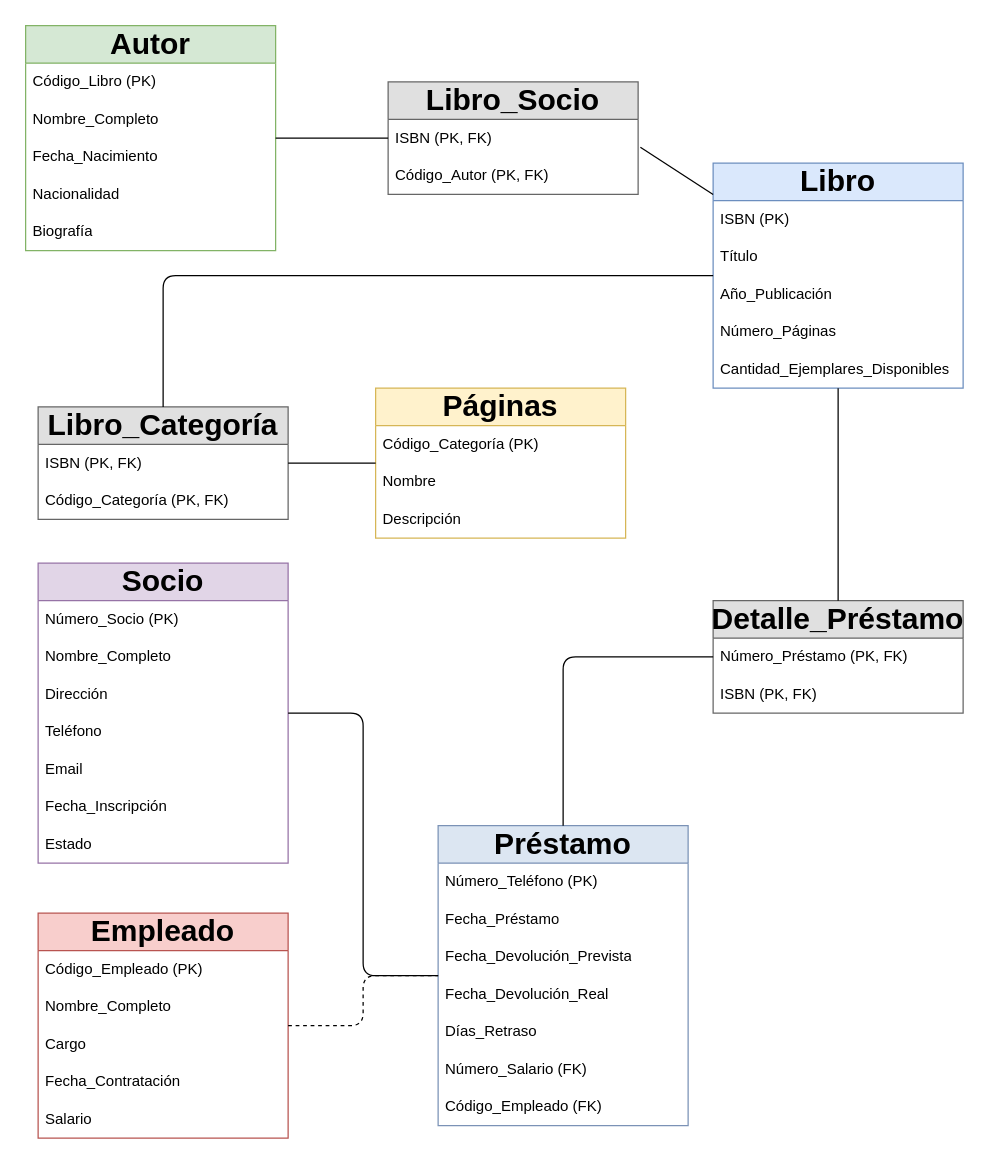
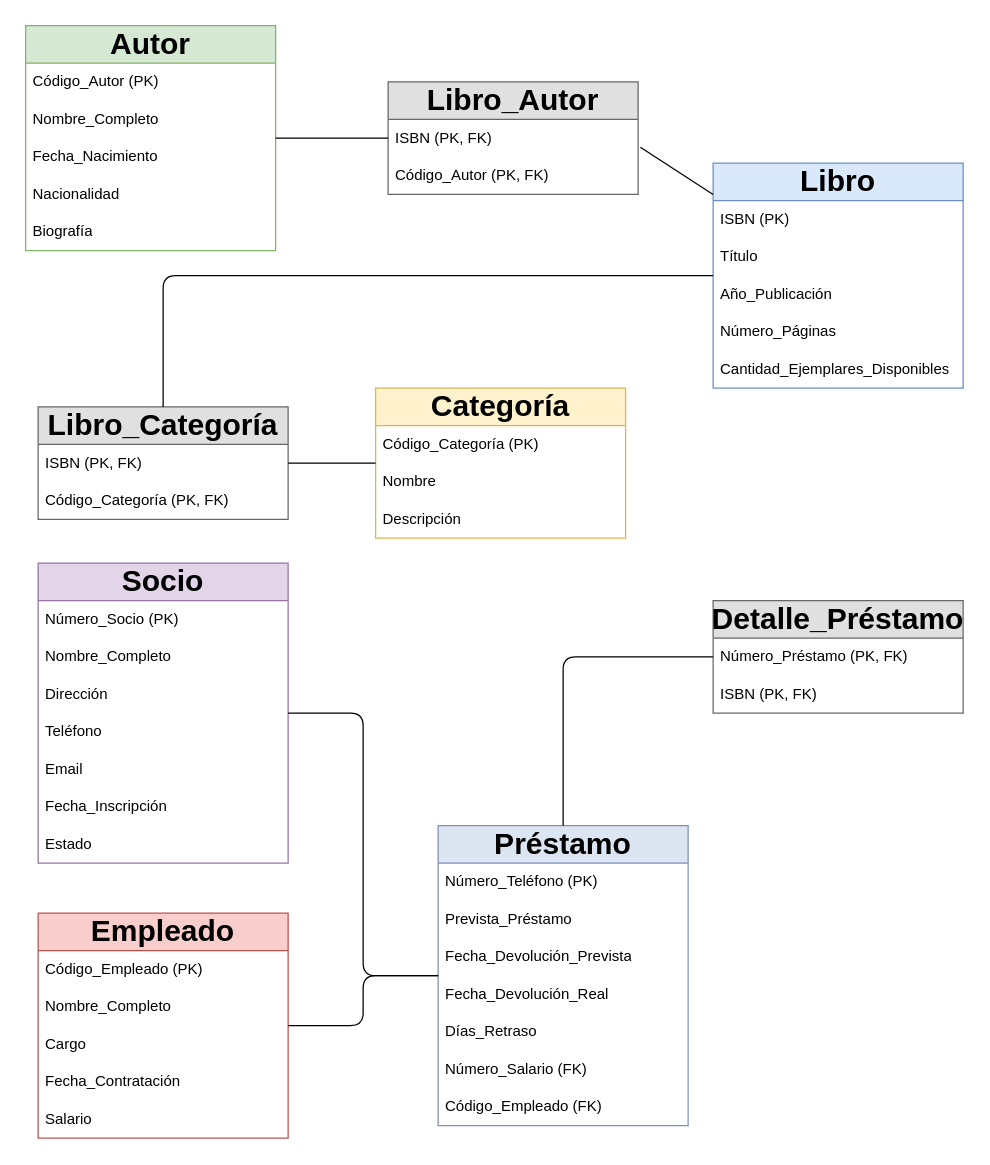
(99, 82) -> (101, 82)
(513, 101) -> (513, 101)
(501, 407) -> (501, 407)
(838, 496) -> none
(504, 919) -> (515, 919)
(345, 1026) -> (345, 1026)
